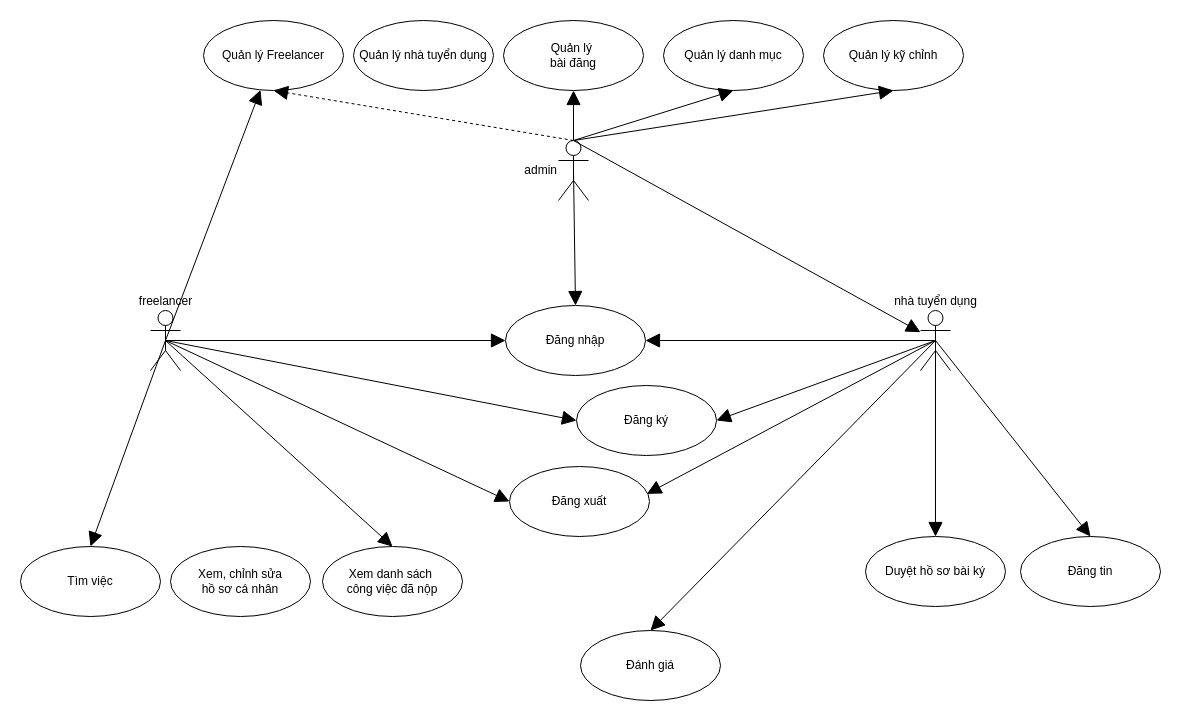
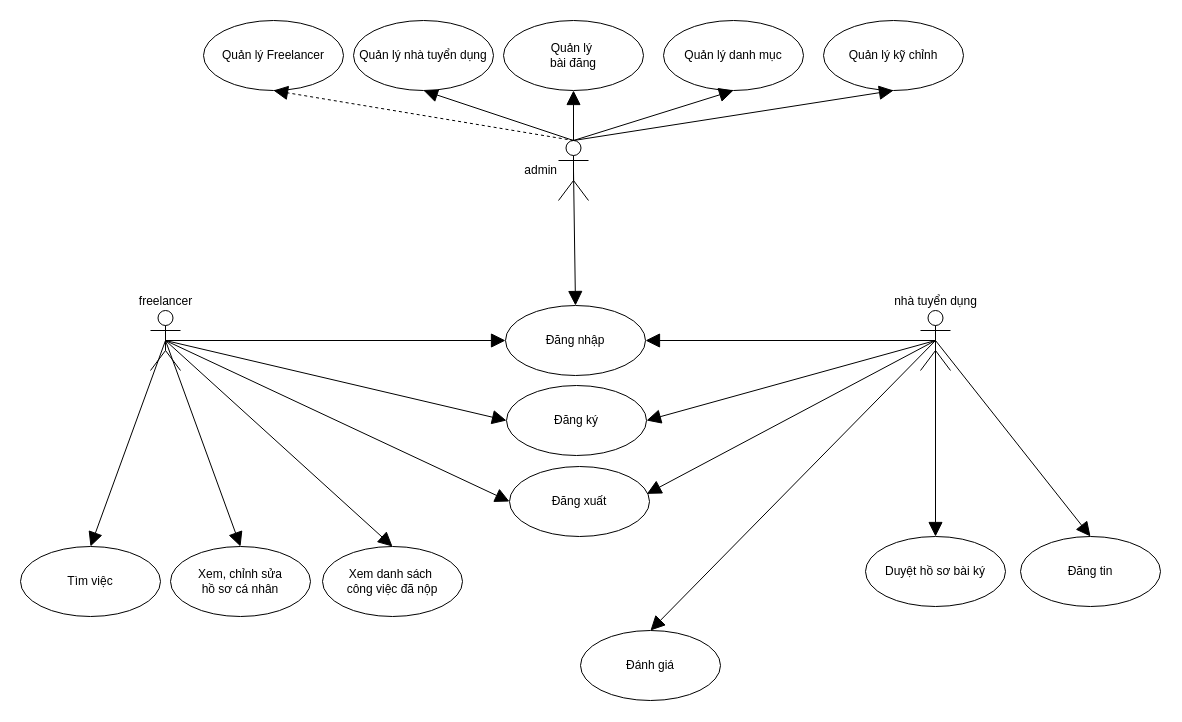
(211, 220) -> (205, 449)
(741, 233) -> (500, 116)
(647, 421) -> (577, 421)
